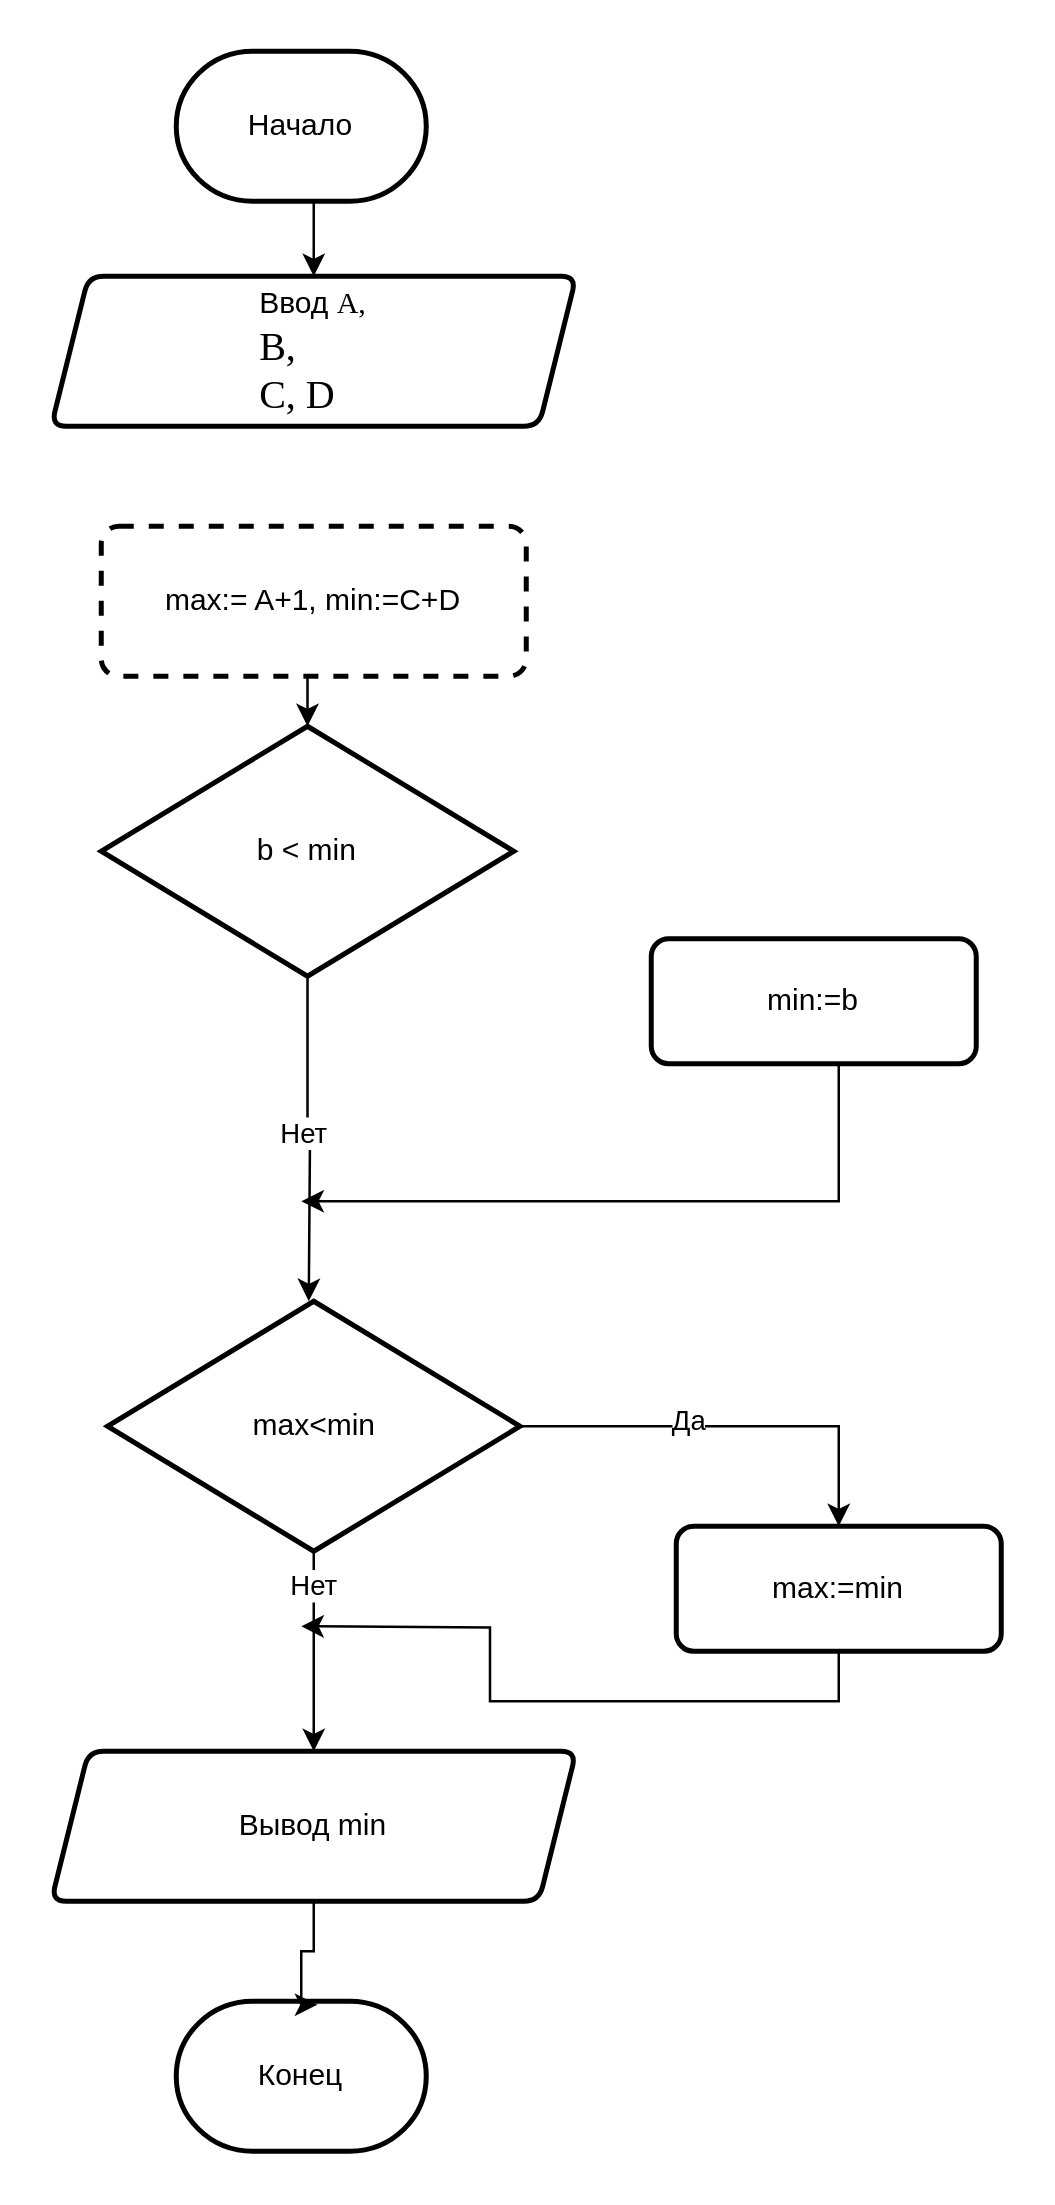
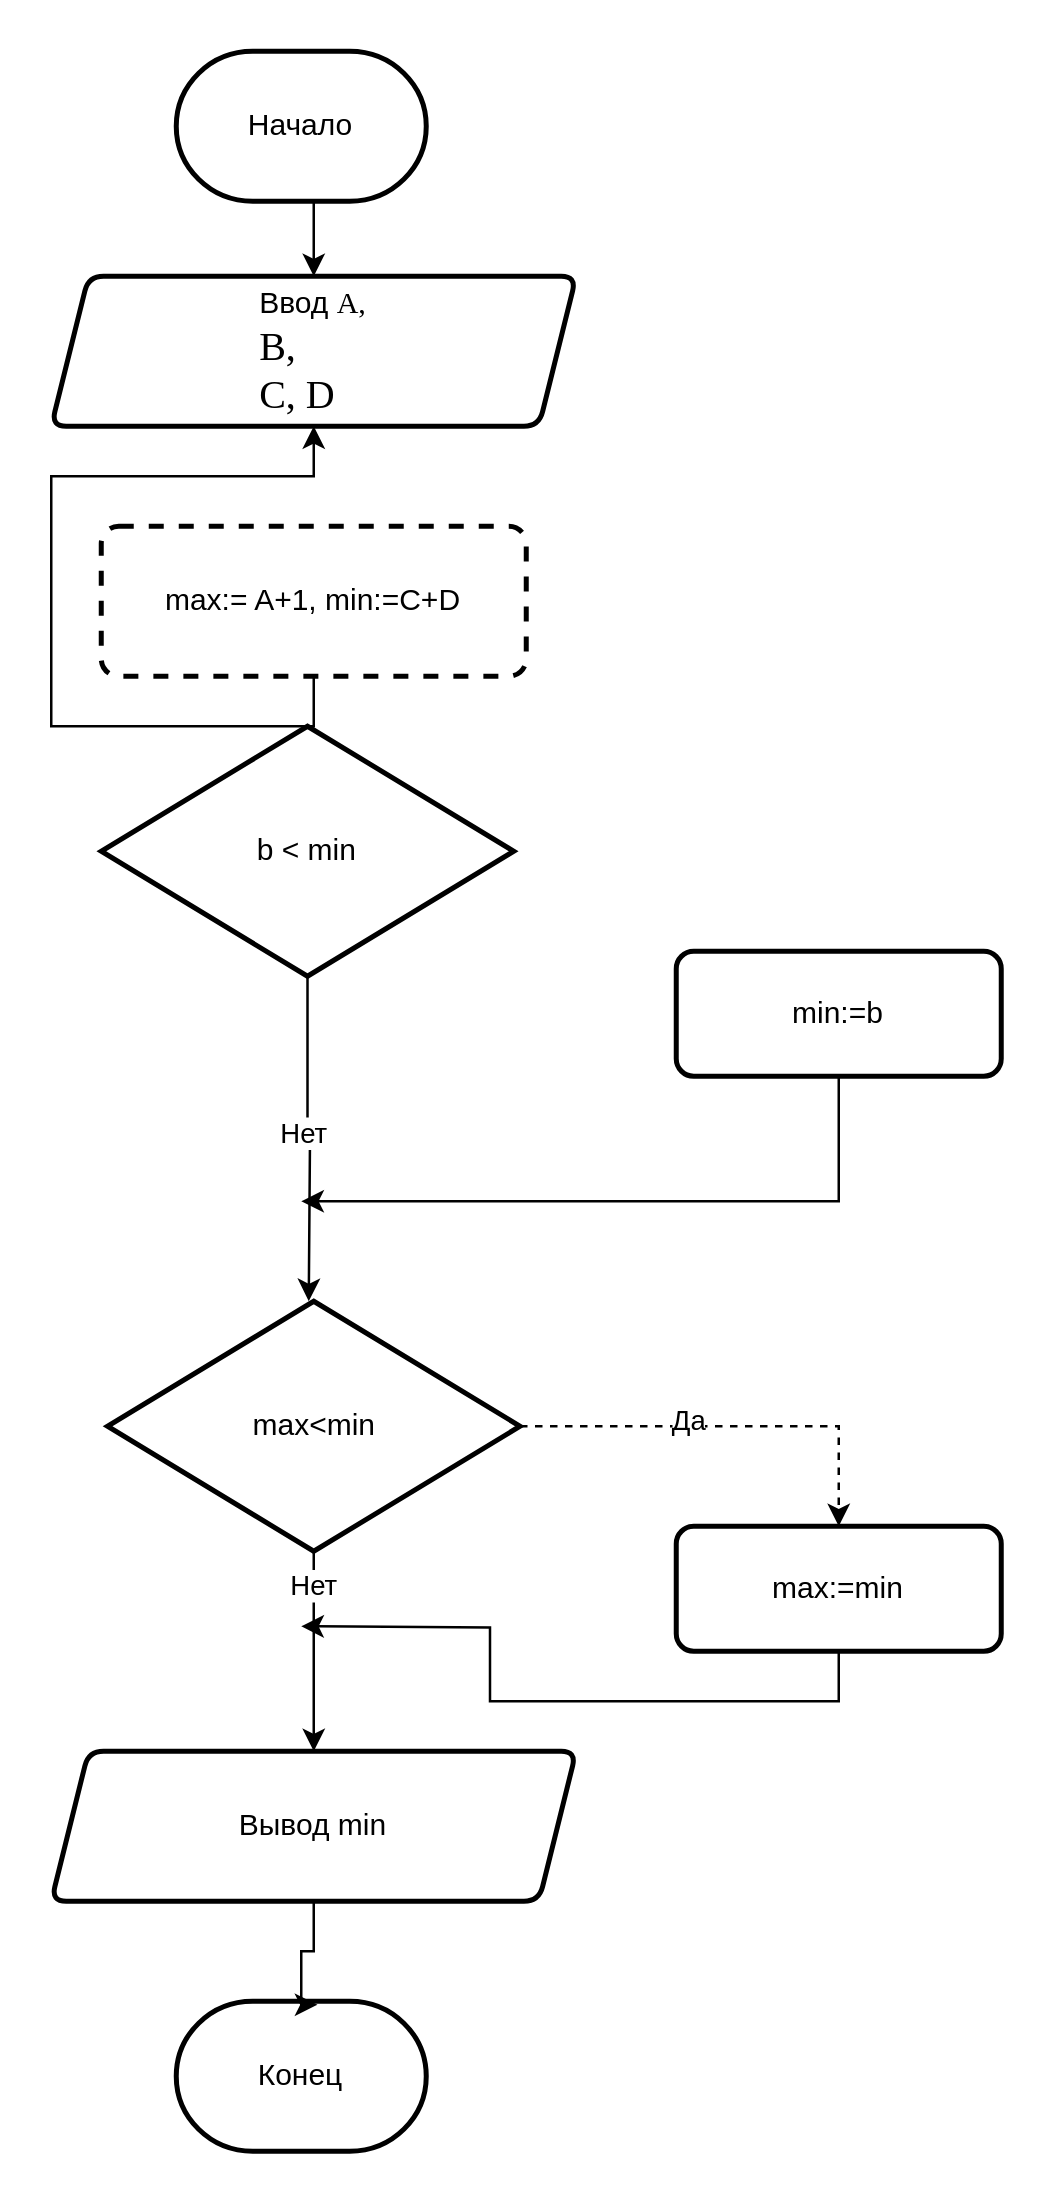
(308, 693) -> (51, 609)
(814, 1001) -> (839, 1014)
(815, 1426) -> (815, 1426)
